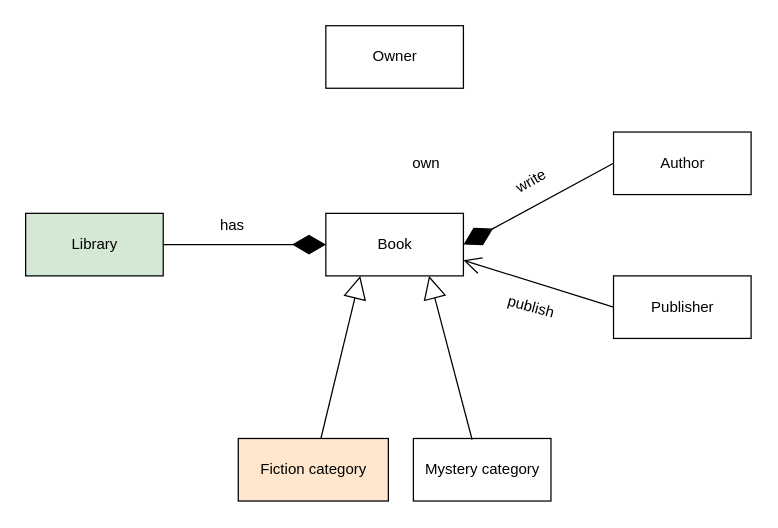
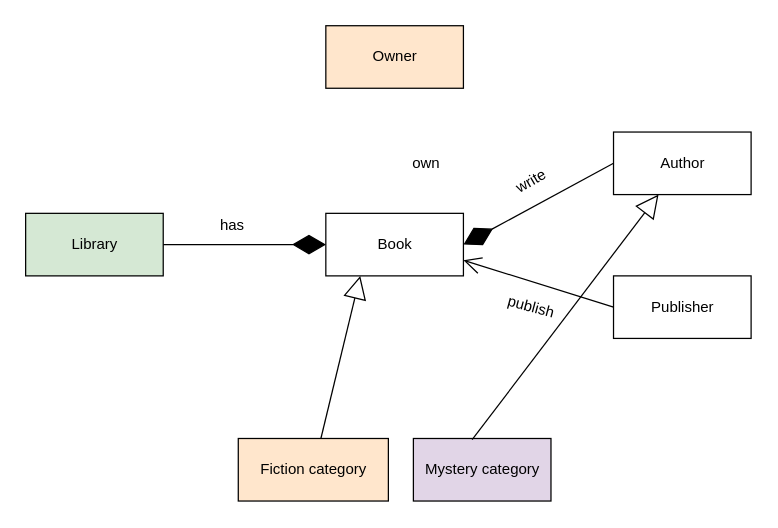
(394, 57) -> (394, 57)
(453, 368) -> (558, 326)
(482, 469) -> (482, 469)
